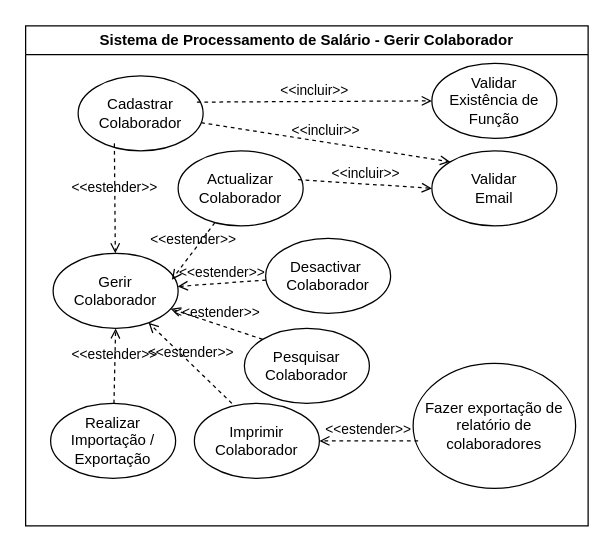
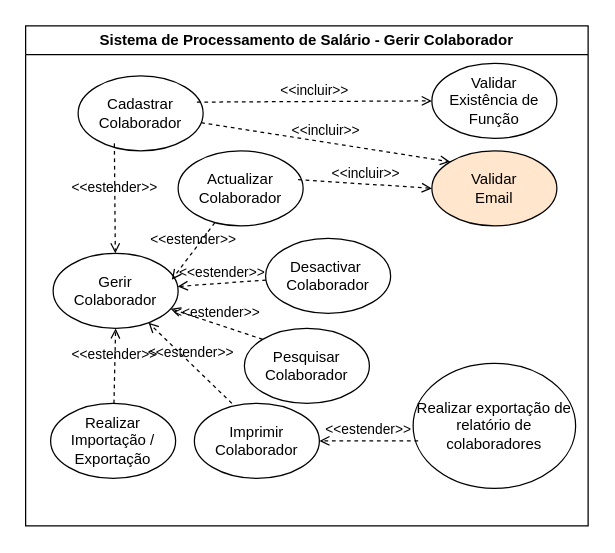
(494, 188) -> (494, 188)
(494, 426) -> (494, 426)
